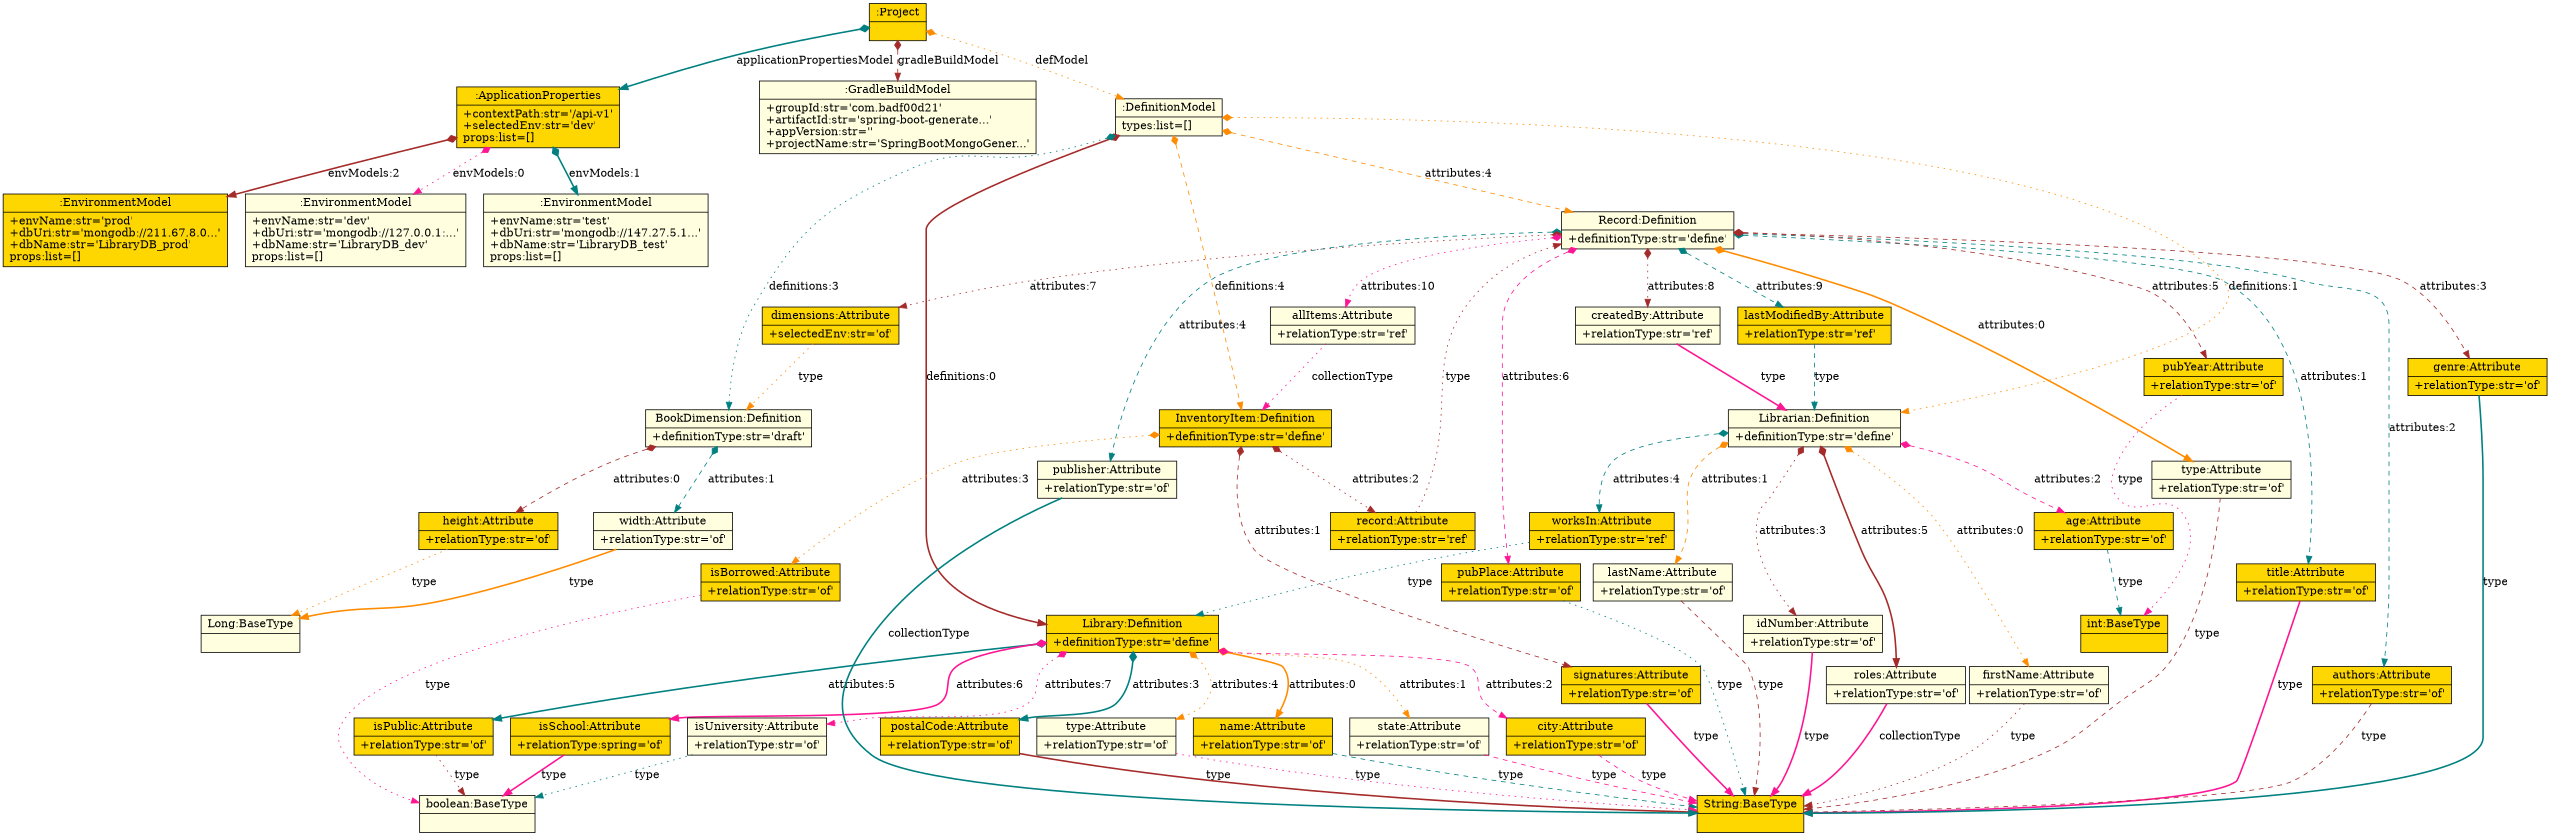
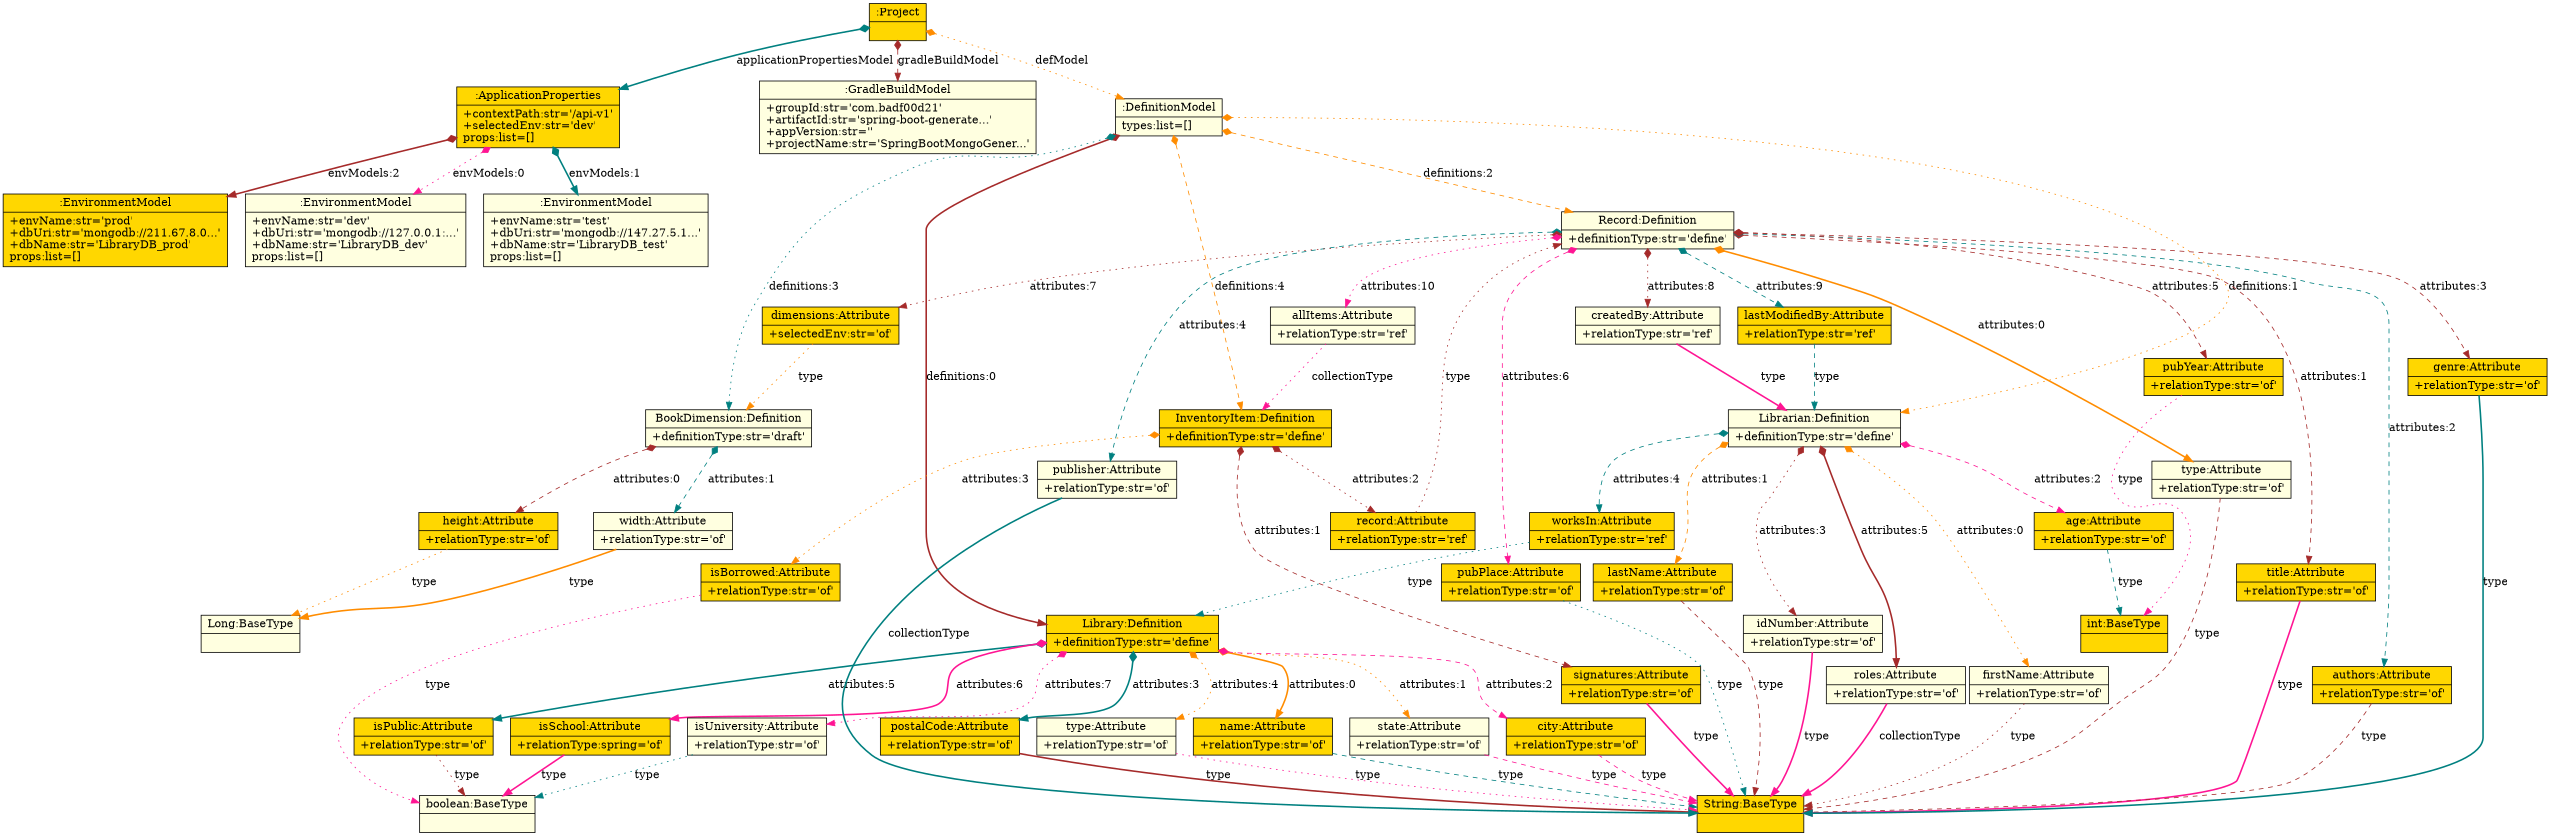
(1458, 174) -> (1458, 174)
(2136, 264) -> (2136, 264)
(1663, 582) -> (1663, 582)
